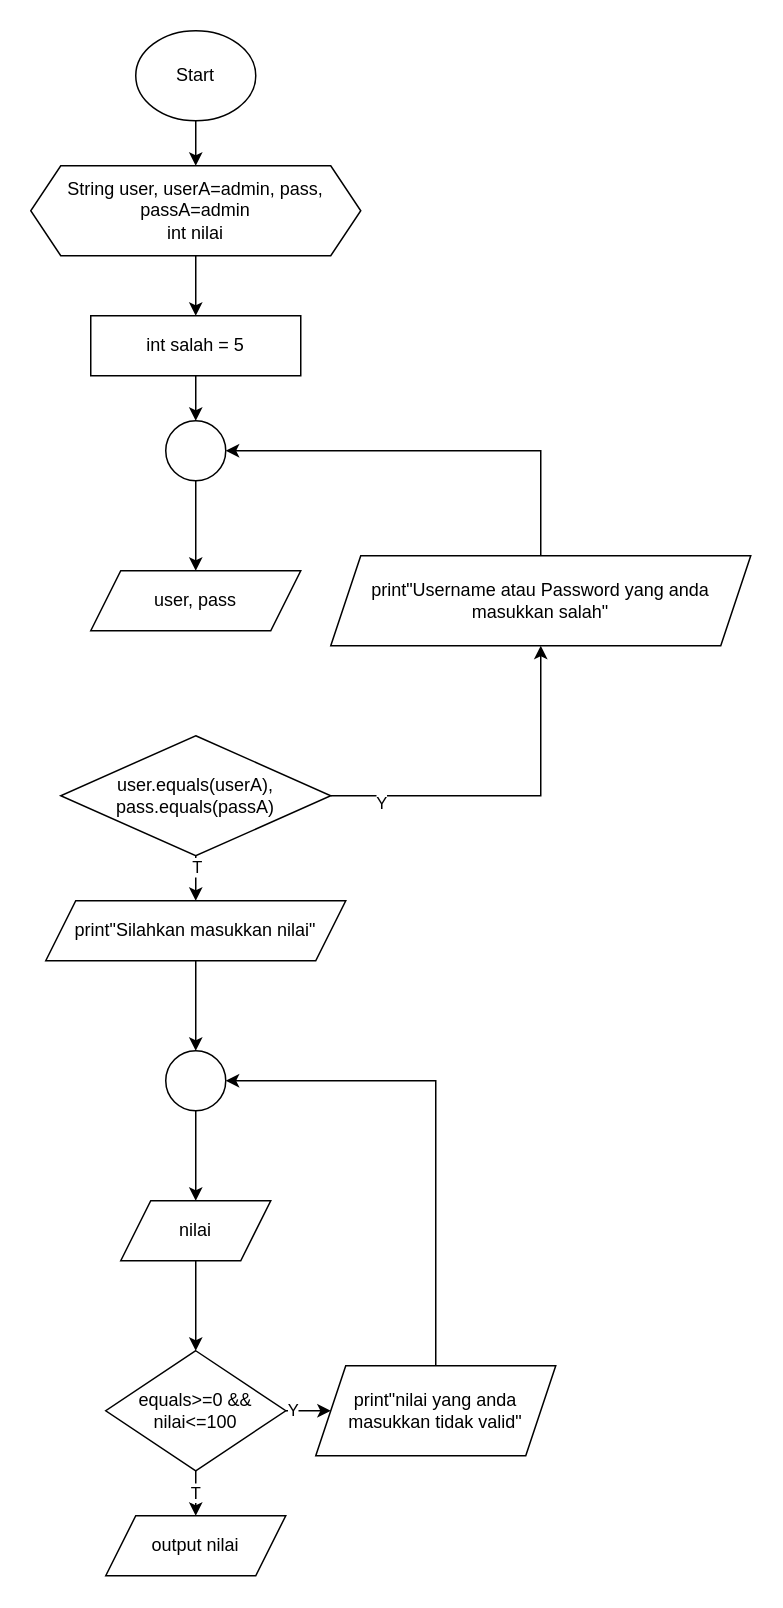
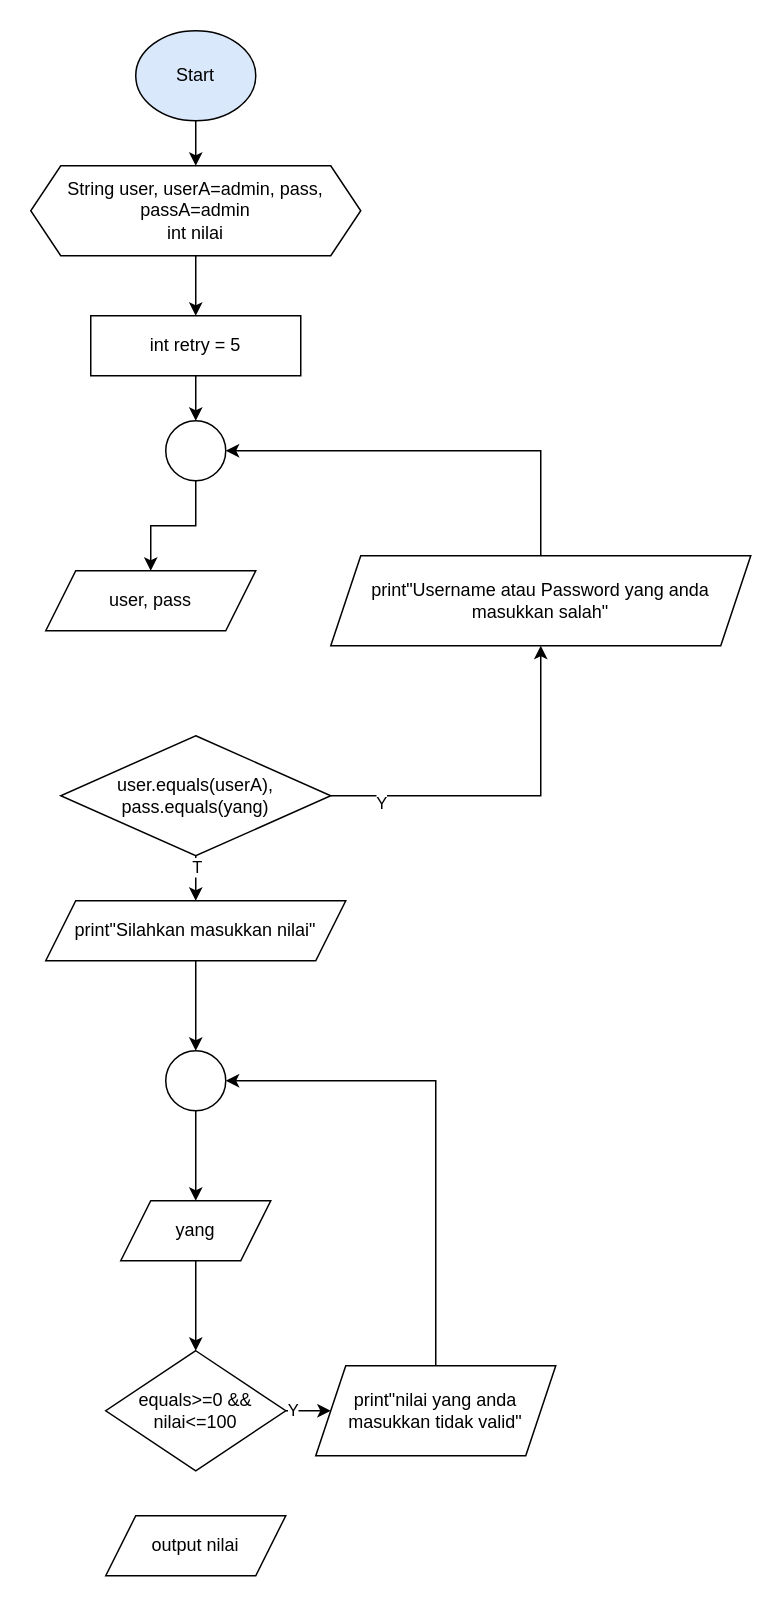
(196, 76) -> (196, 76)
(196, 346) -> (196, 346)
(196, 601) -> (151, 601)
(196, 796) -> (196, 796)
(196, 1231) -> (196, 1231)
(196, 1499) -> none
